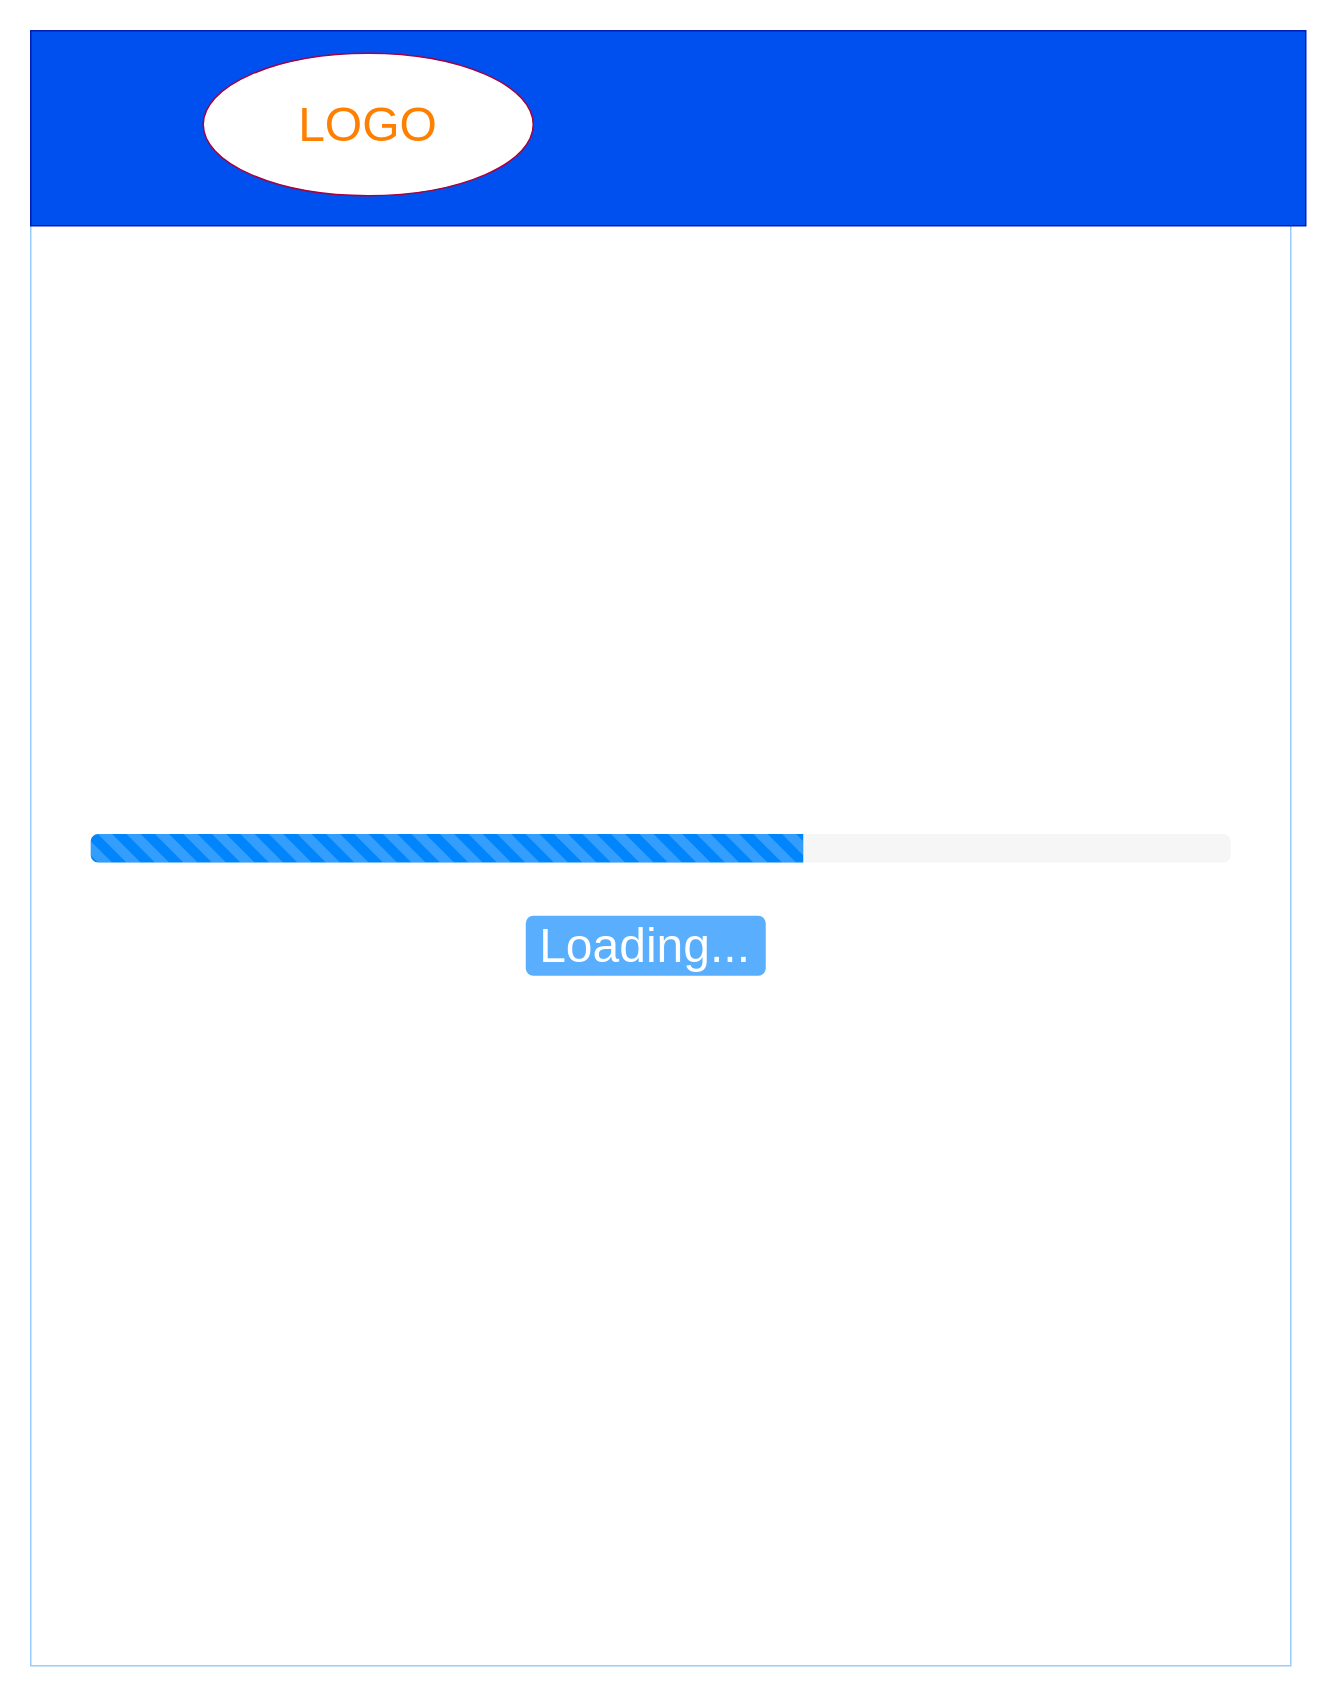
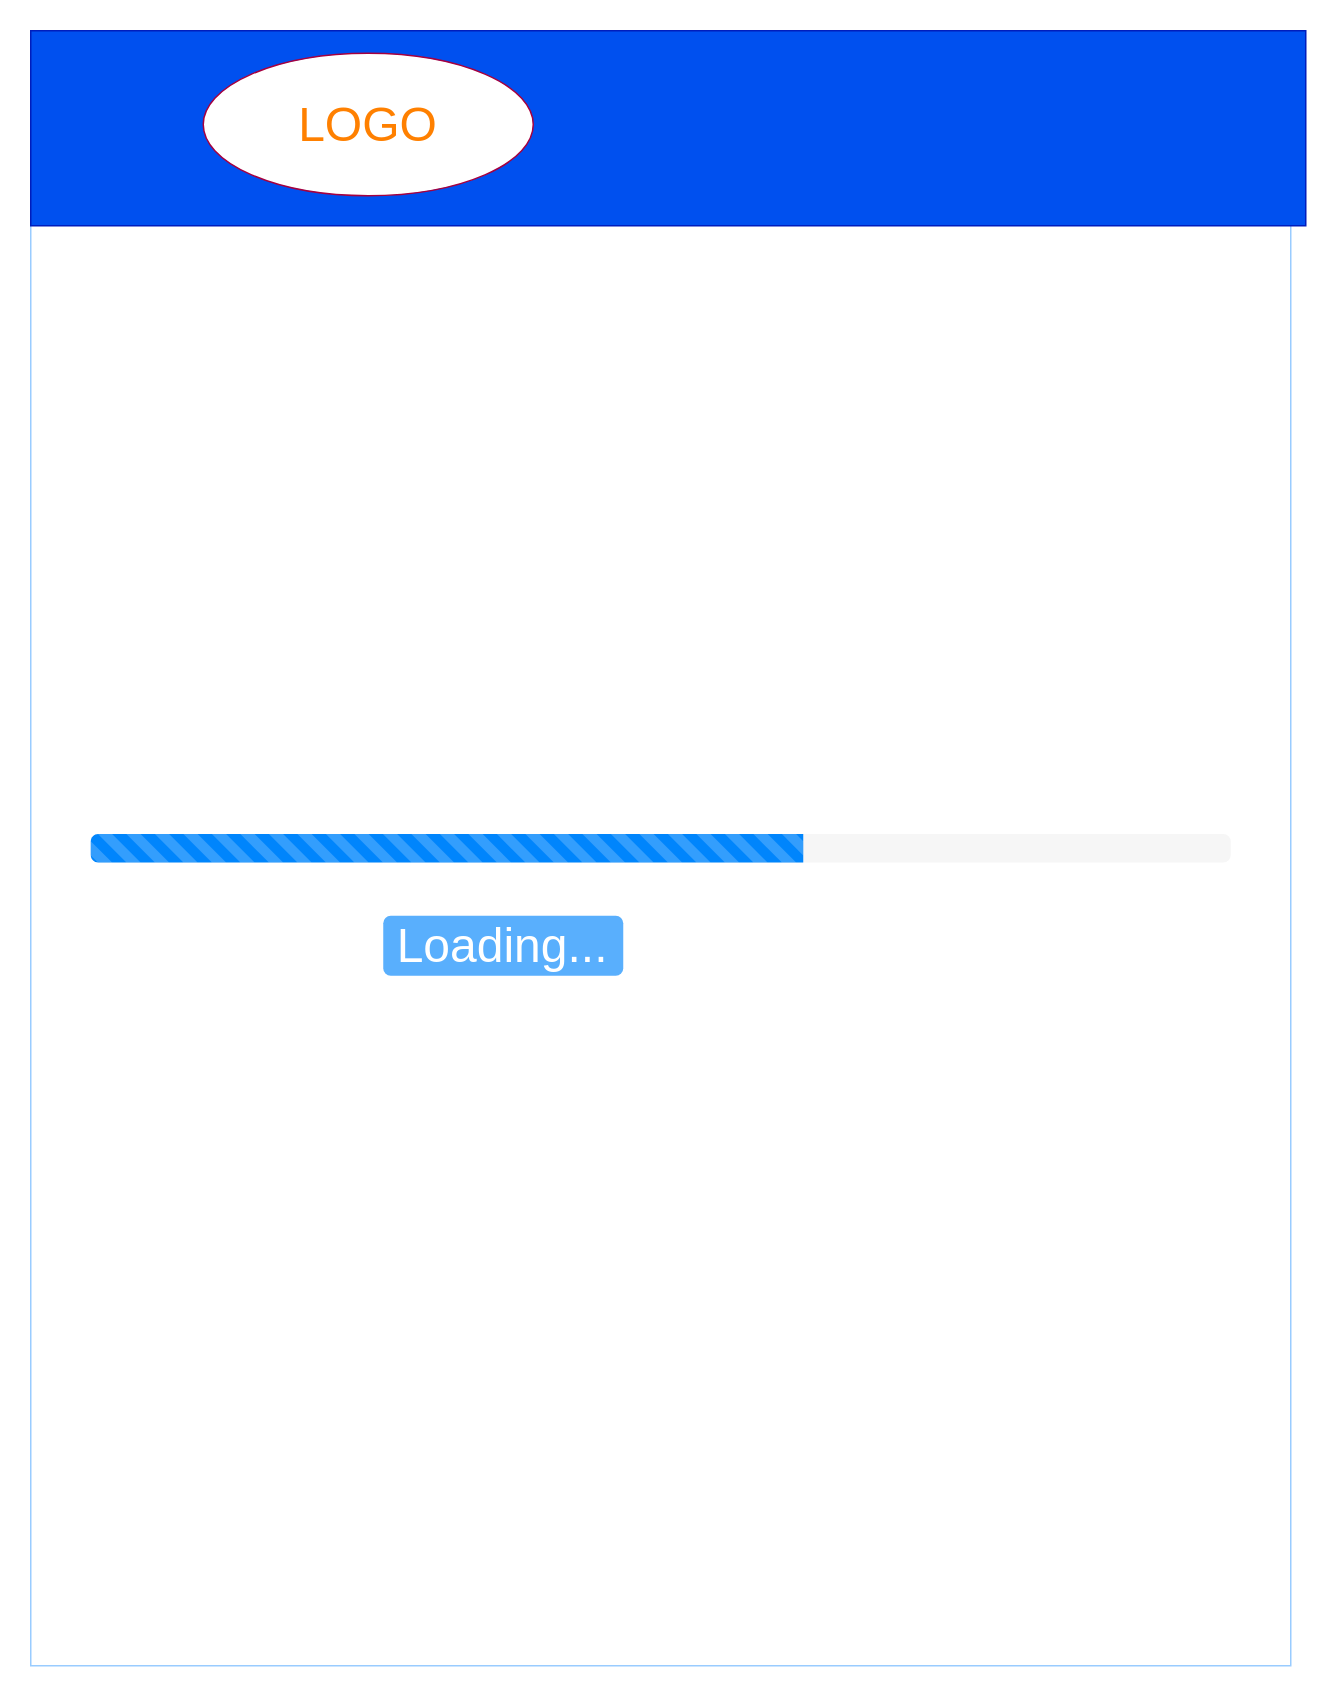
(646, 946) -> (503, 946)
